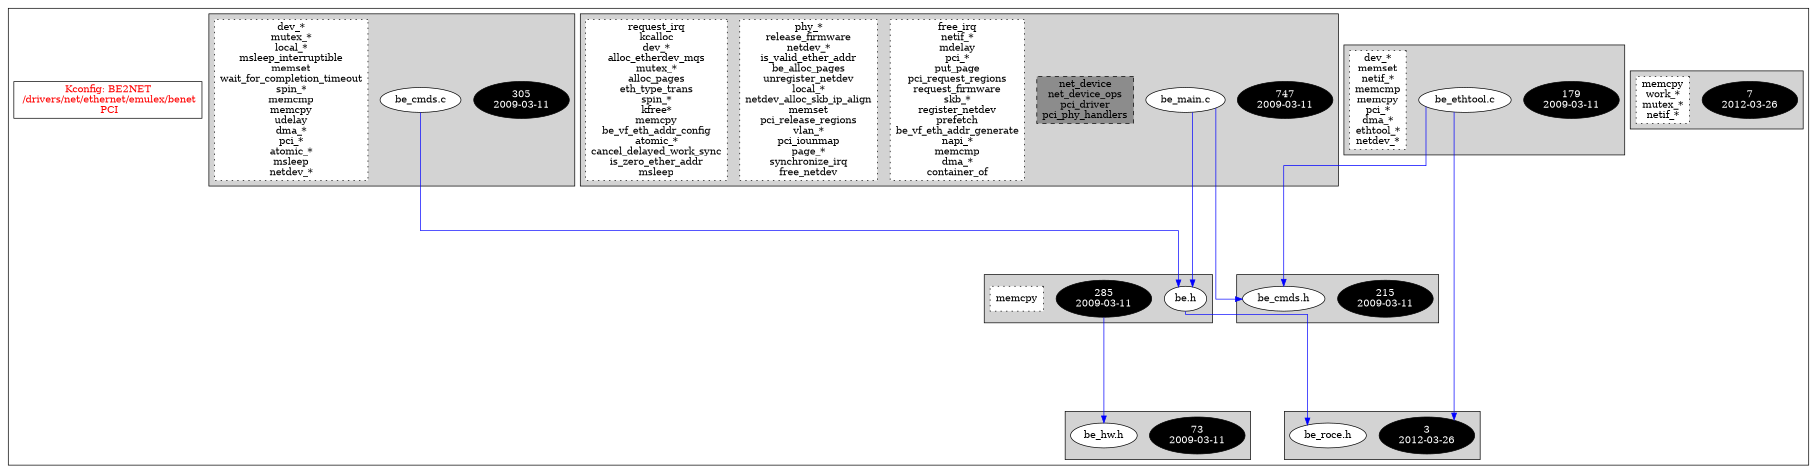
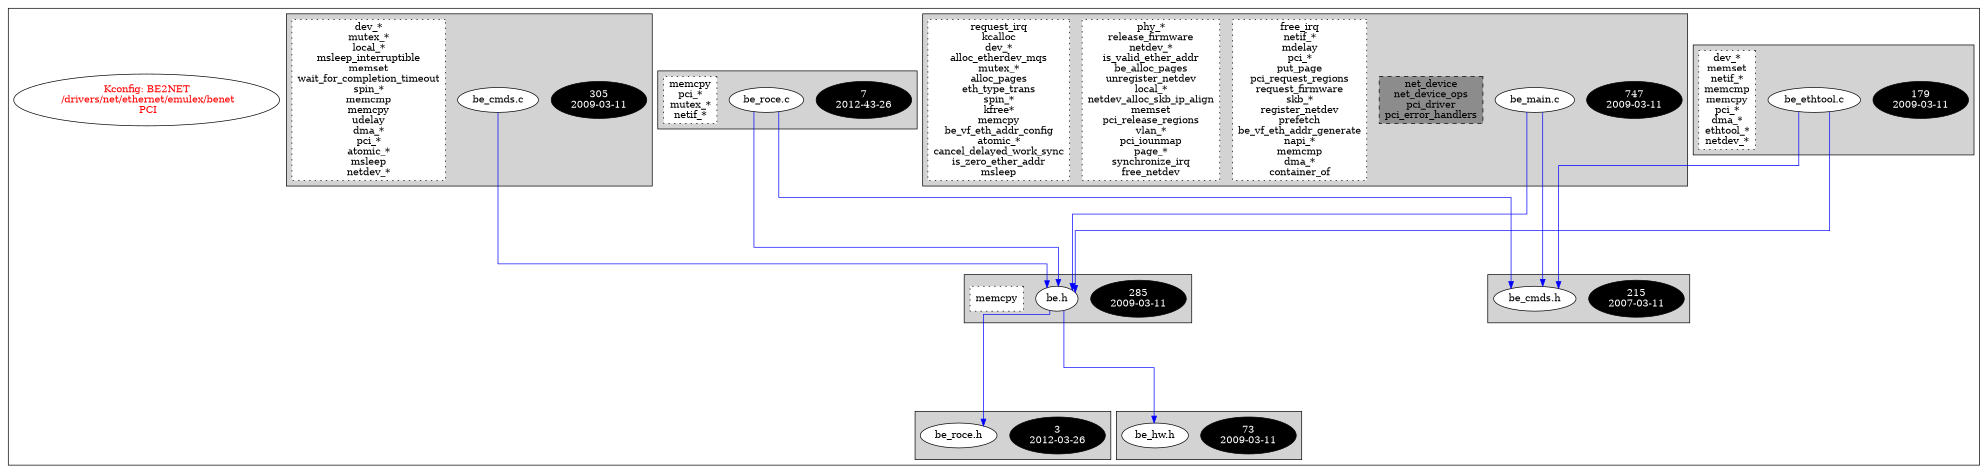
(108, 100) -> (147, 100)
none -> (766, 100)
(1085, 100) -> (1431, 100)
(1663, 100) -> (690, 100)
(1750, 100) -> (864, 100)
(1454, 263) -> (1484, 231)
(1385, 299) -> (1636, 299)
(1104, 367) -> (1105, 368)
